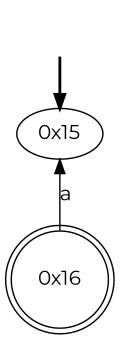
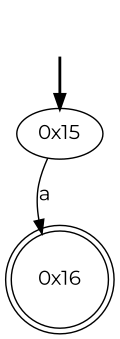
(60, 202) -> (38, 188)
